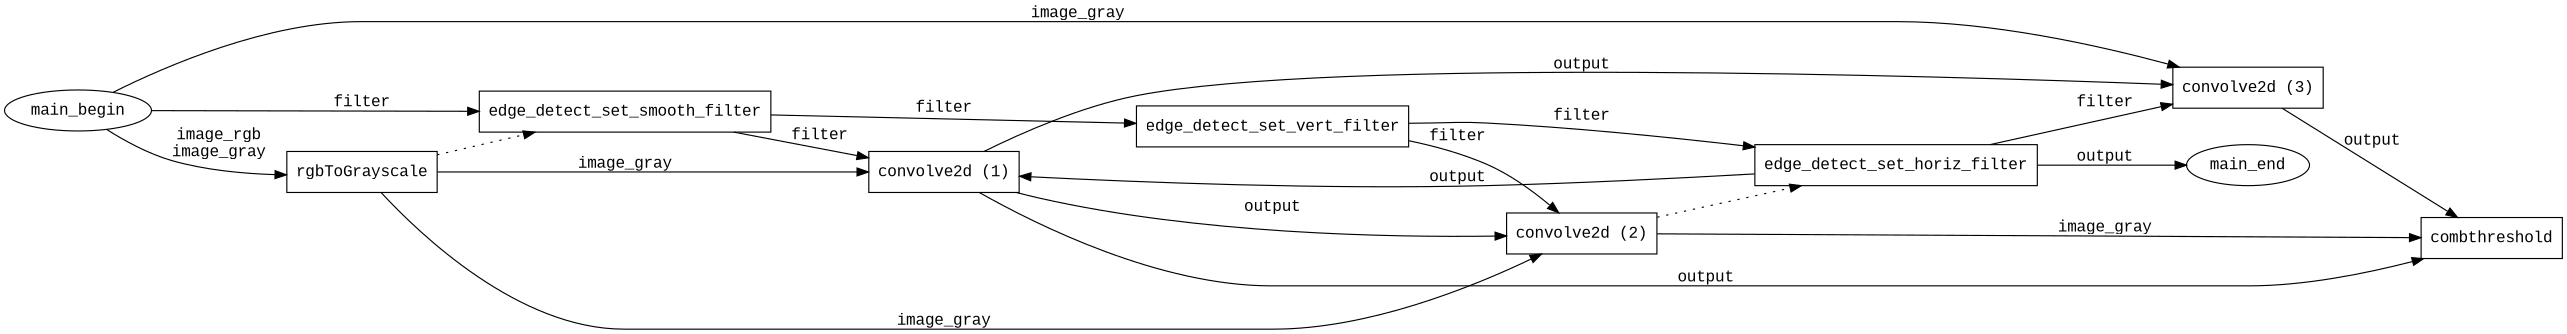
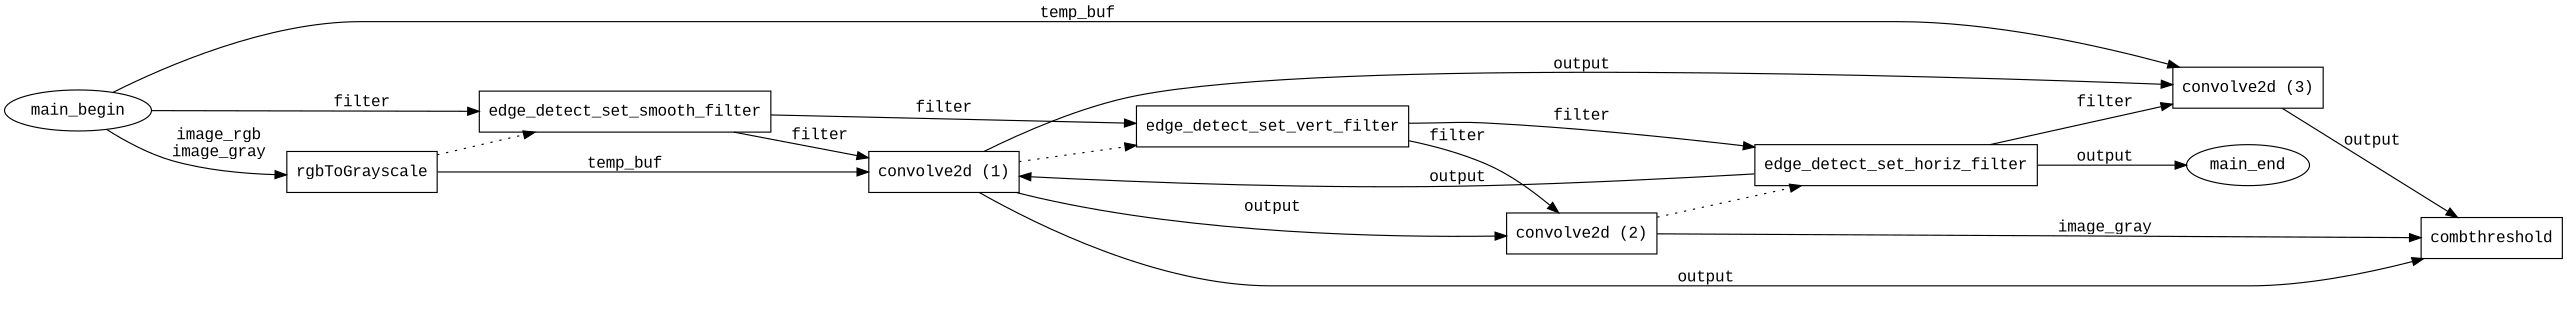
(1078, 13) -> (1078, 13)
none -> (1072, 154)
(625, 163) -> (625, 163)
(940, 329) -> none
